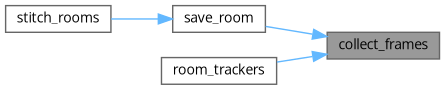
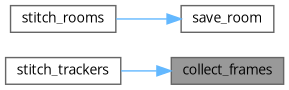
(289, 30) -> none
(219, 71) -> (63, 71)
